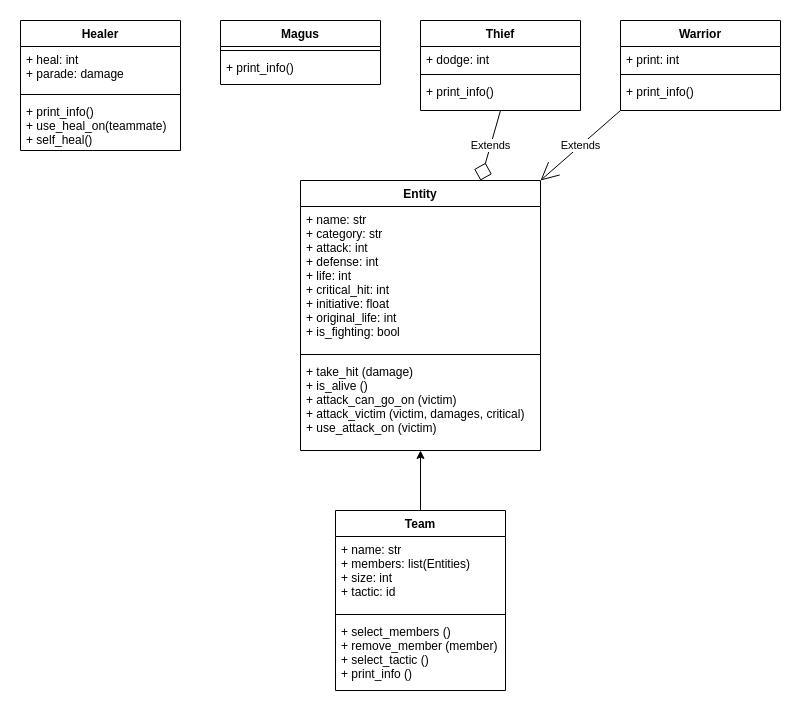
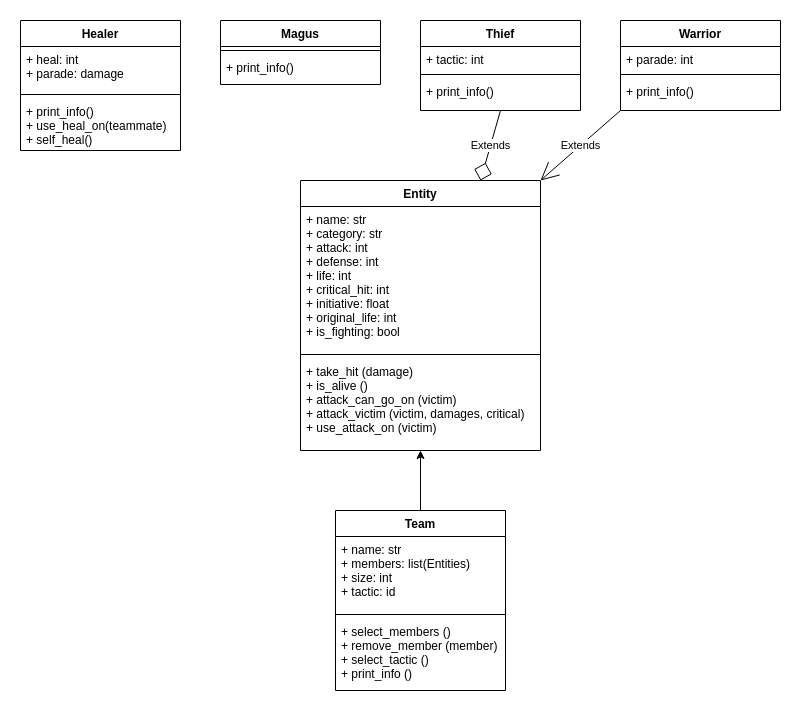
(460, 60) -> (462, 60)
(659, 60) -> (663, 60)
